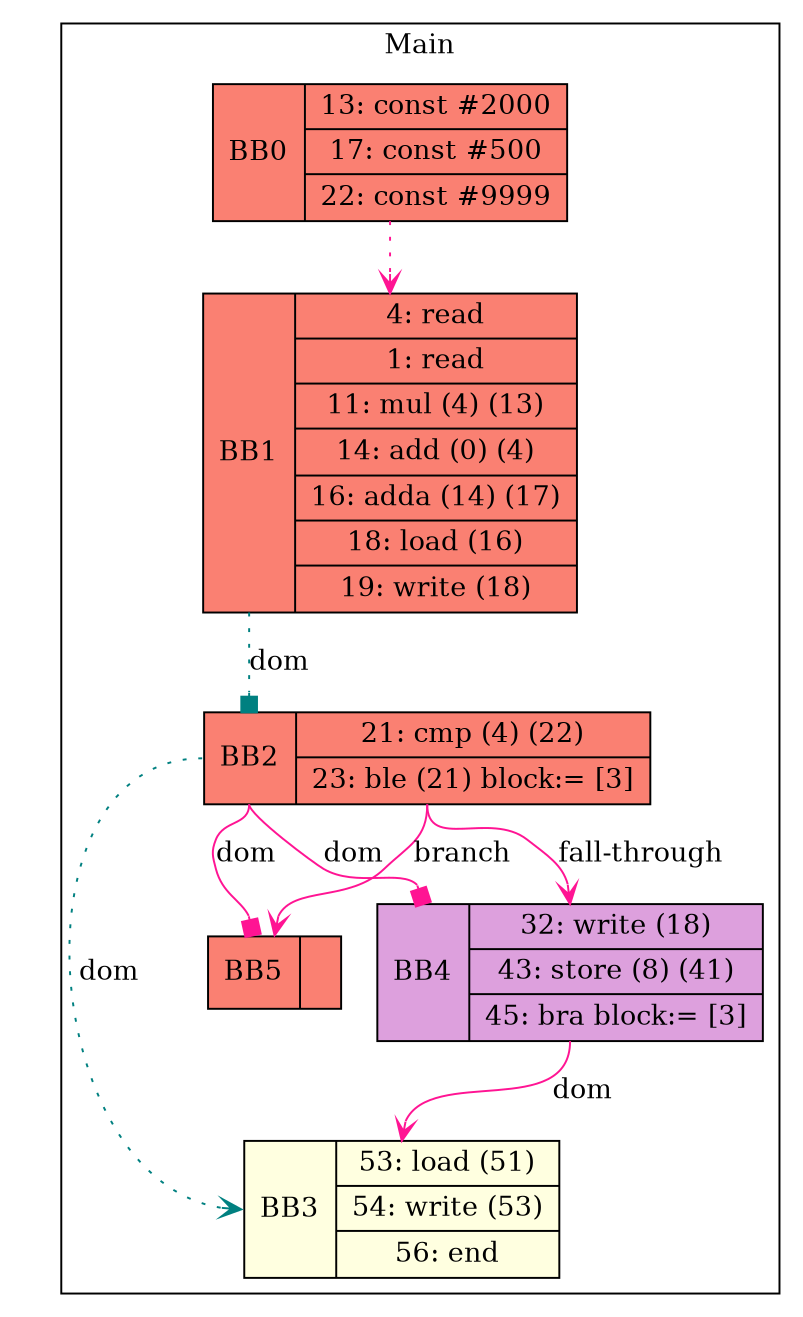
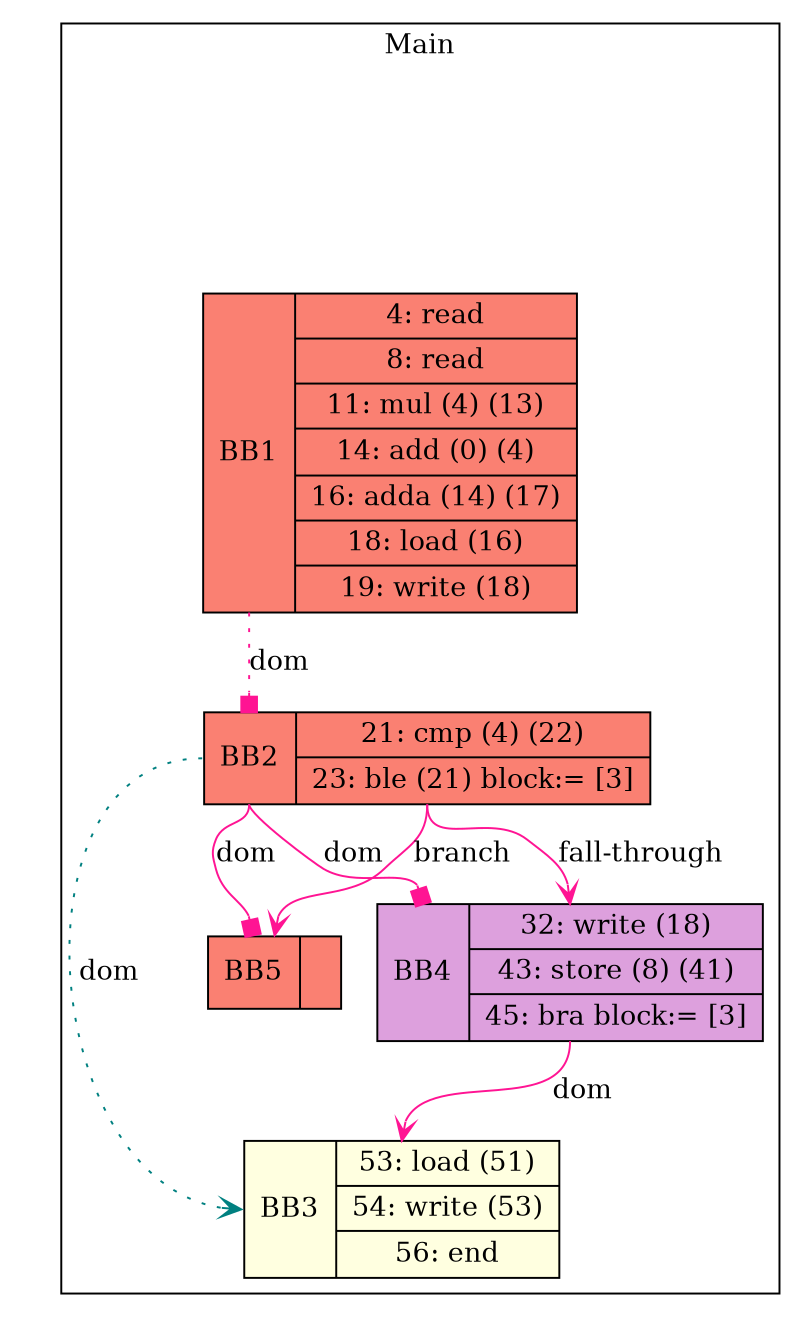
(390, 153) -> none
(436, 360) -> (436, 360)
(249, 652) -> (249, 652)
